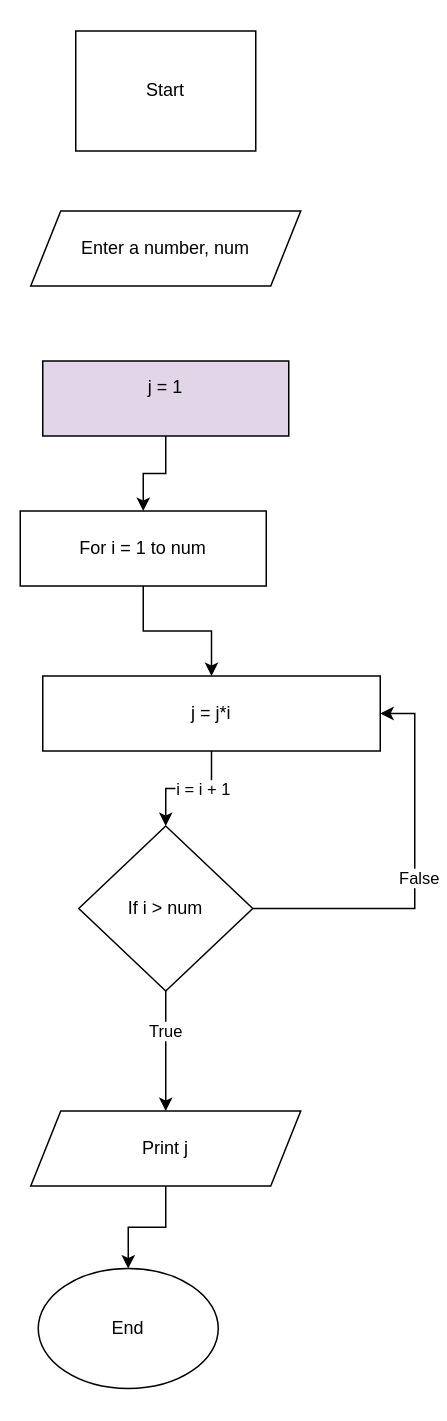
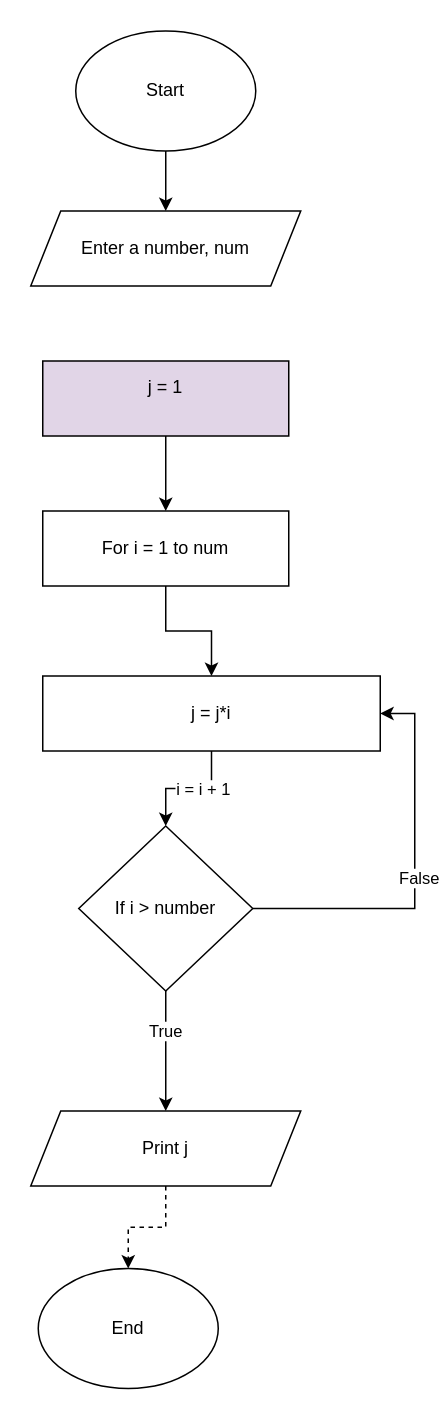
(166, 91) -> (166, 91)
none -> (166, 176)
(143, 548) -> (166, 548)
(166, 908) -> (166, 908)
(152, 1227) -> (152, 1227)
